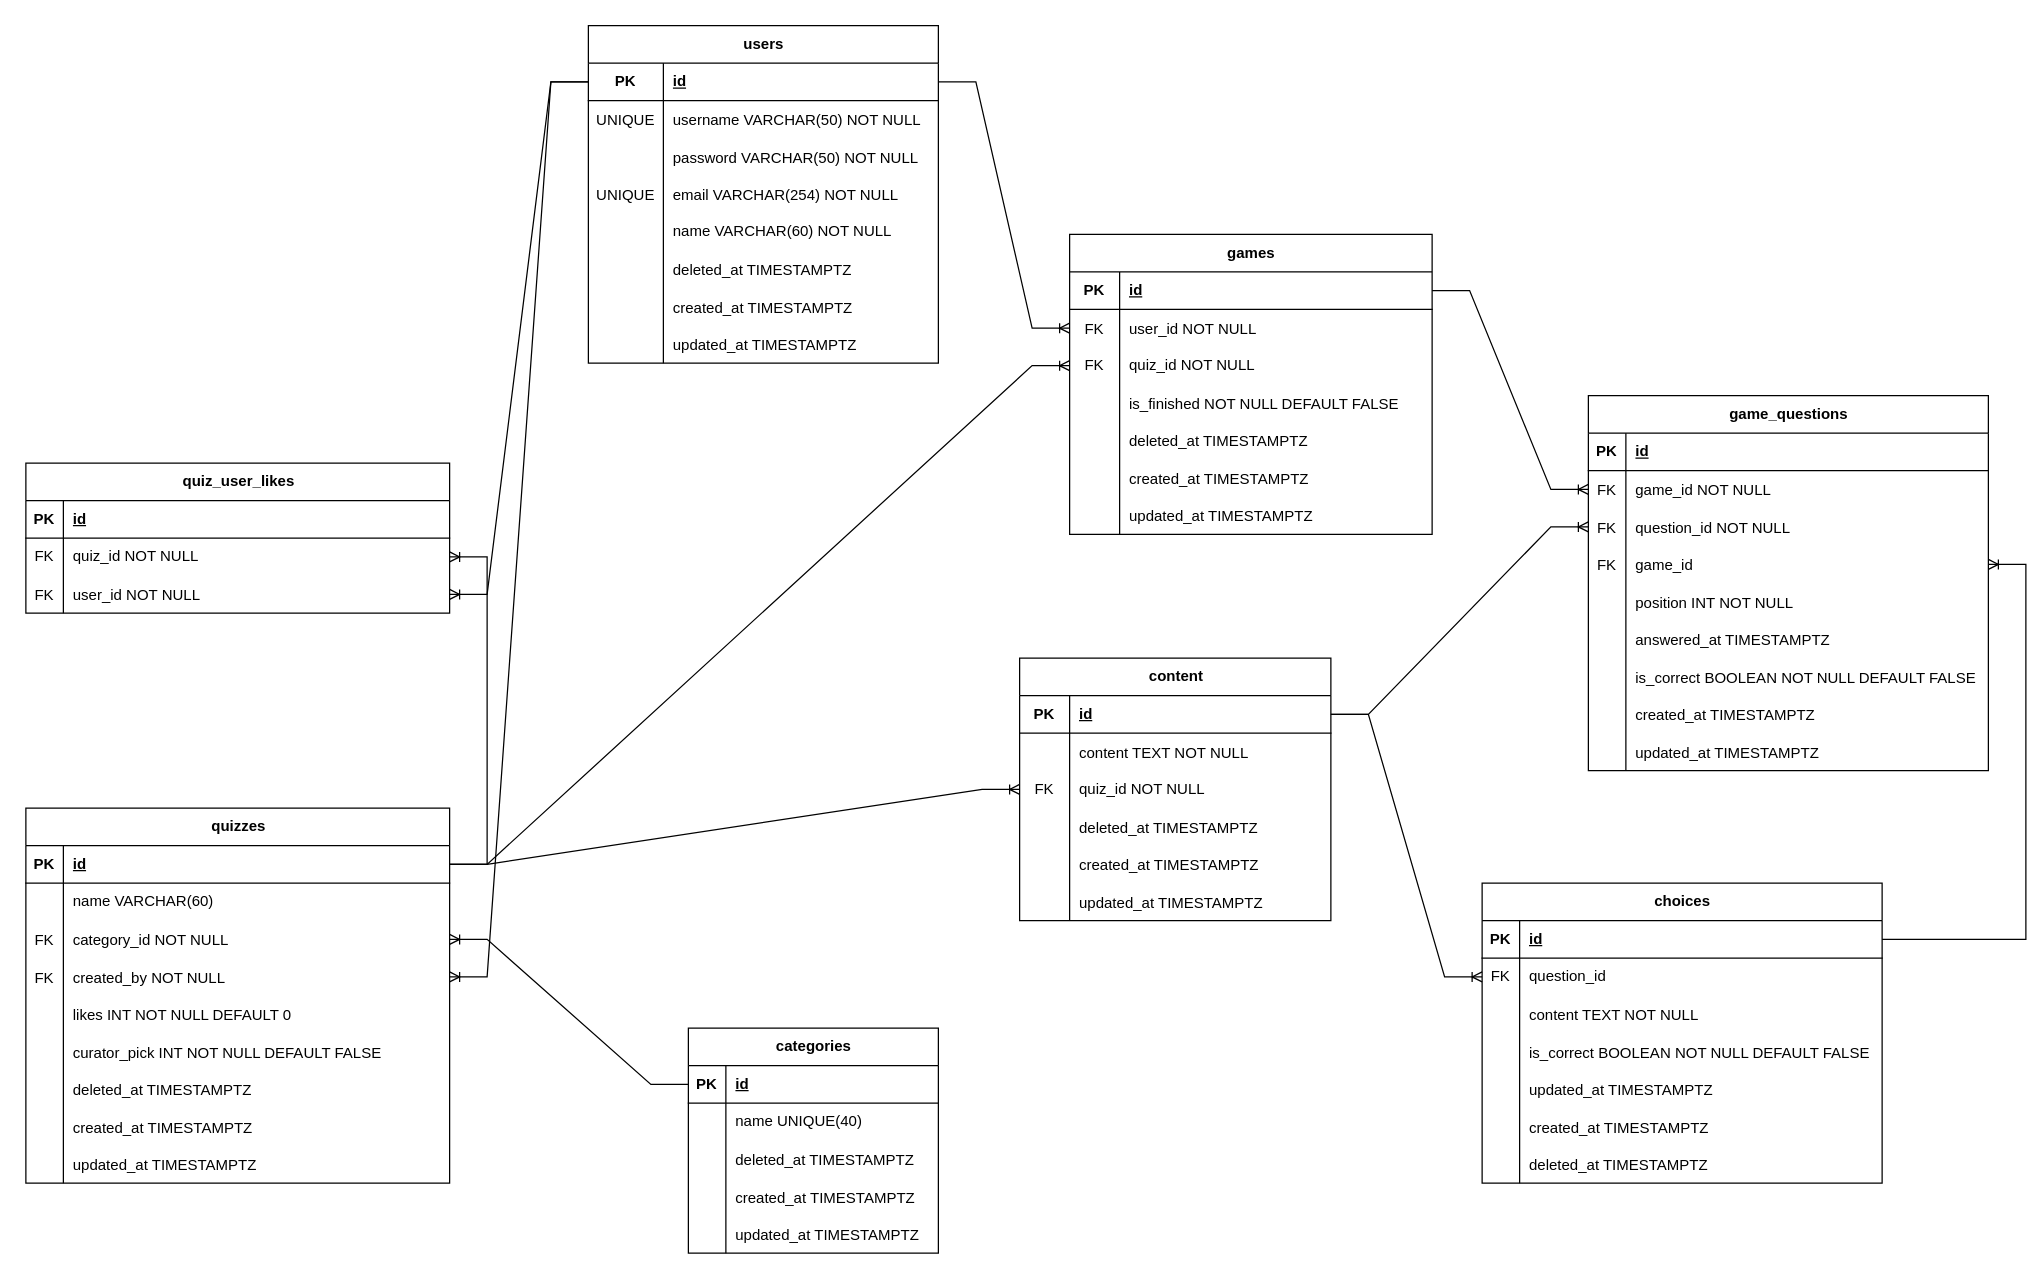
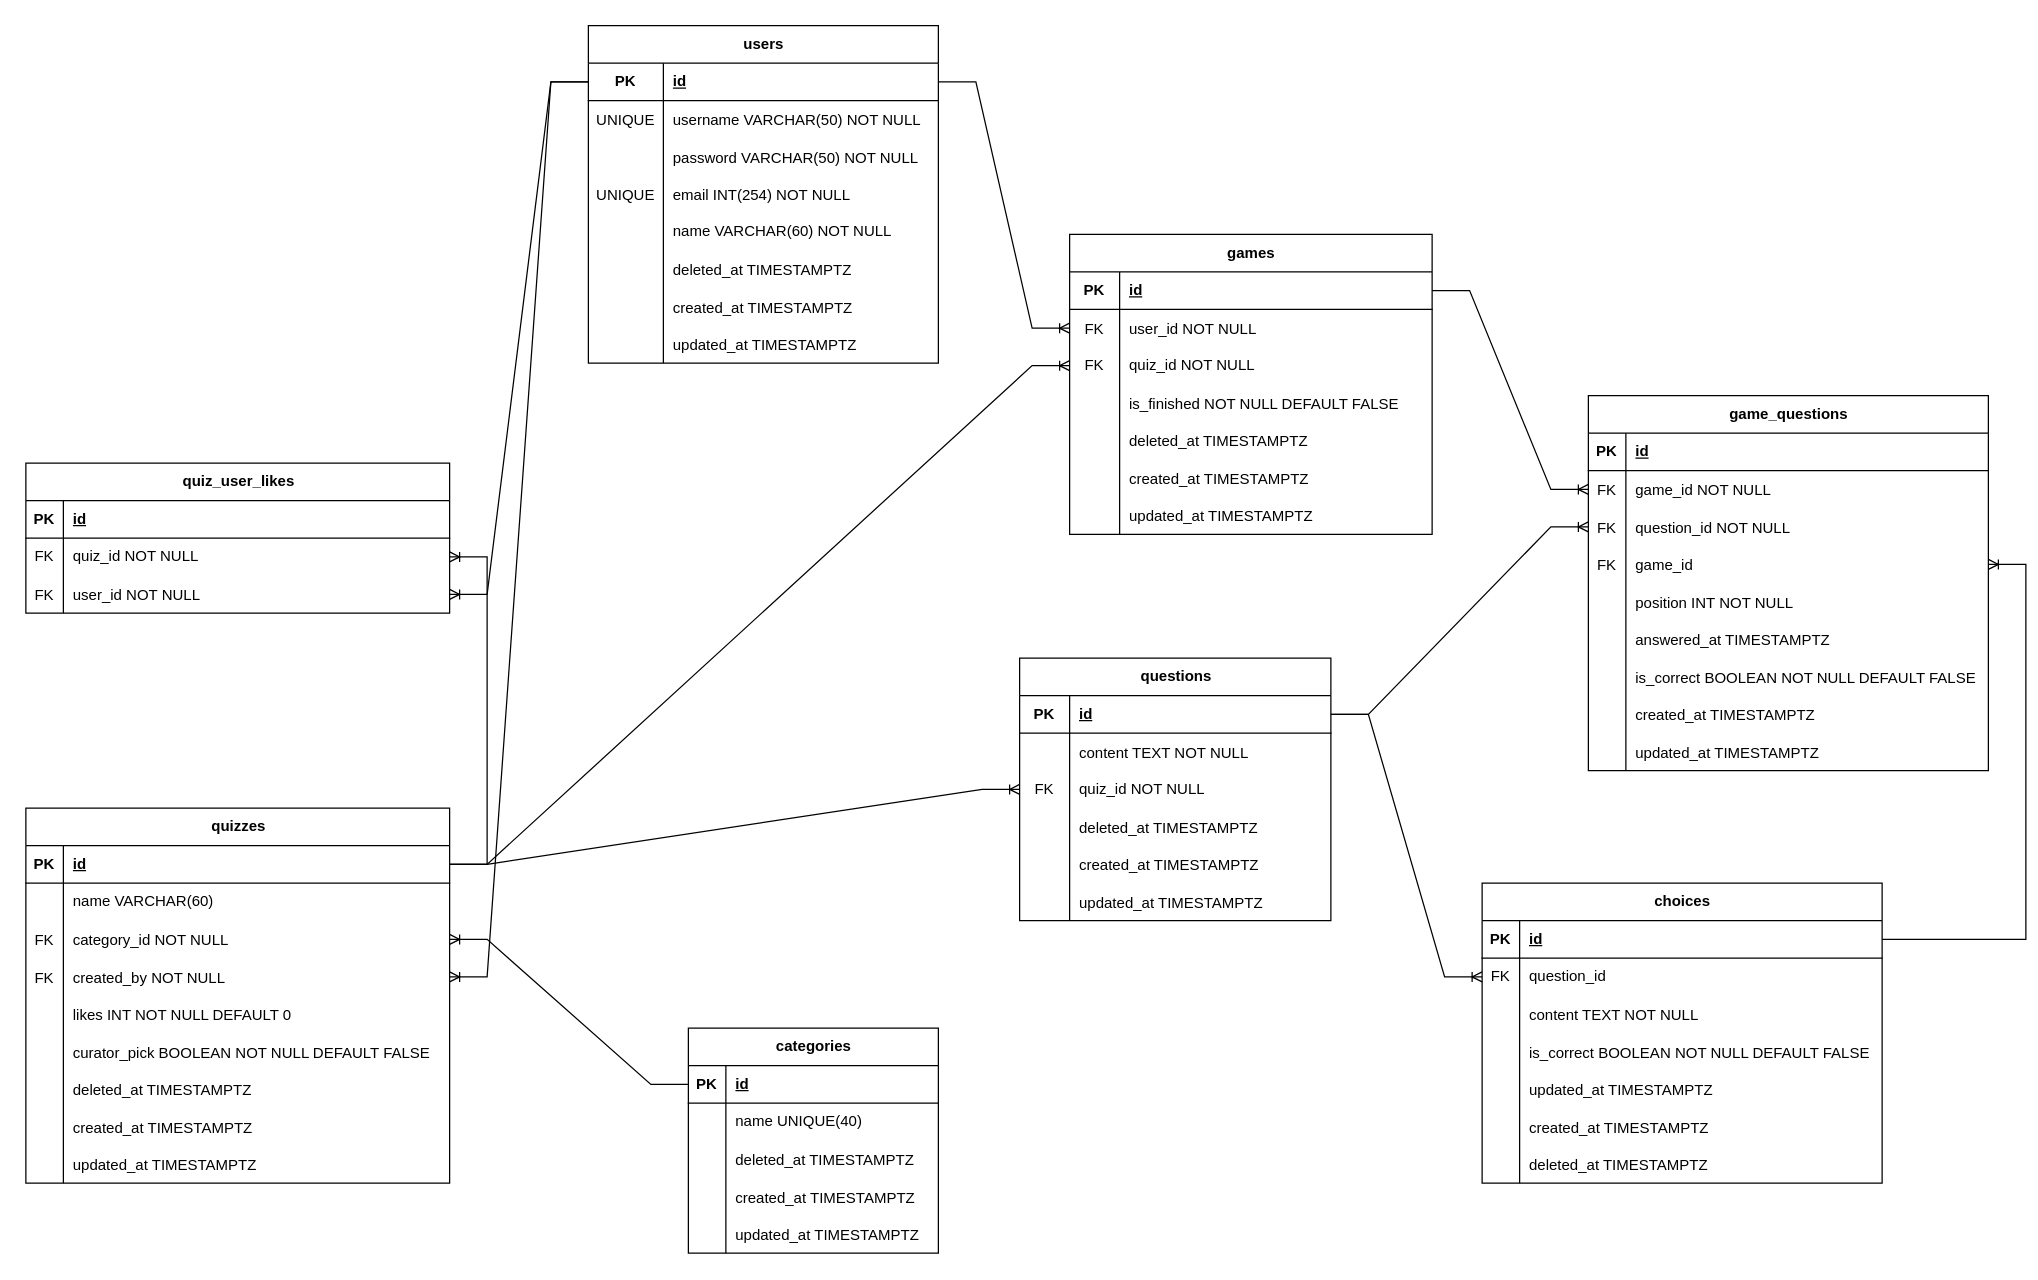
(776, 195) -> (759, 195)
(1176, 677) -> (1176, 677)
(225, 1053) -> (241, 1053)
